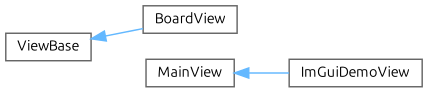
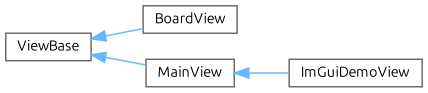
none -> (126, 61)
